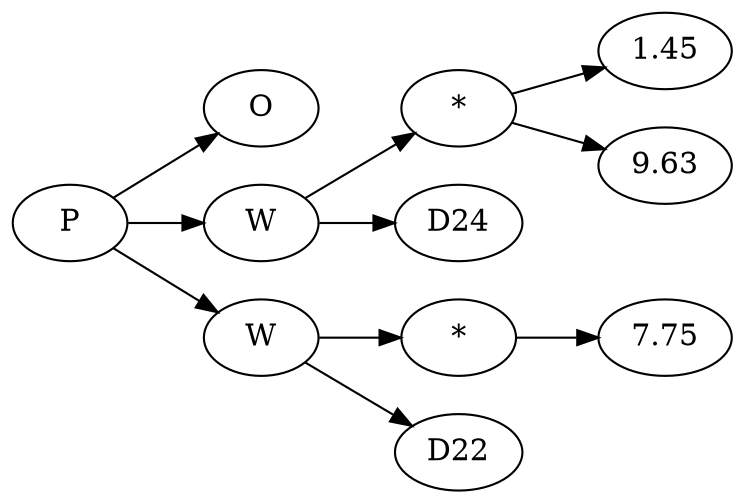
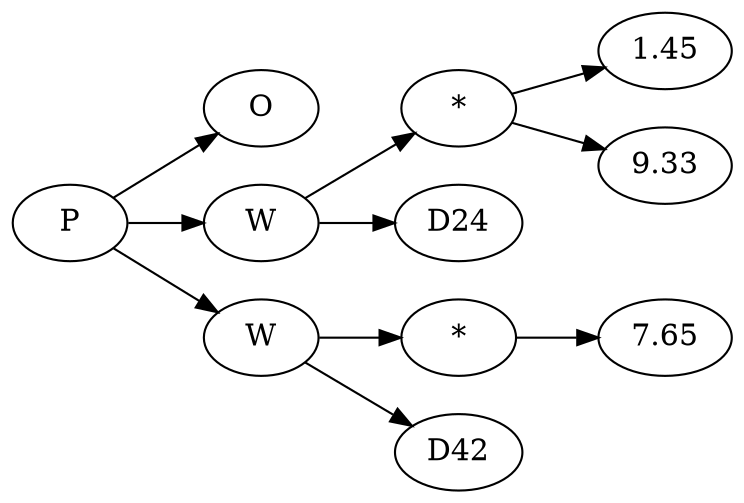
(665, 166) -> (665, 166)
(665, 338) -> (665, 338)
(459, 452) -> (459, 452)
